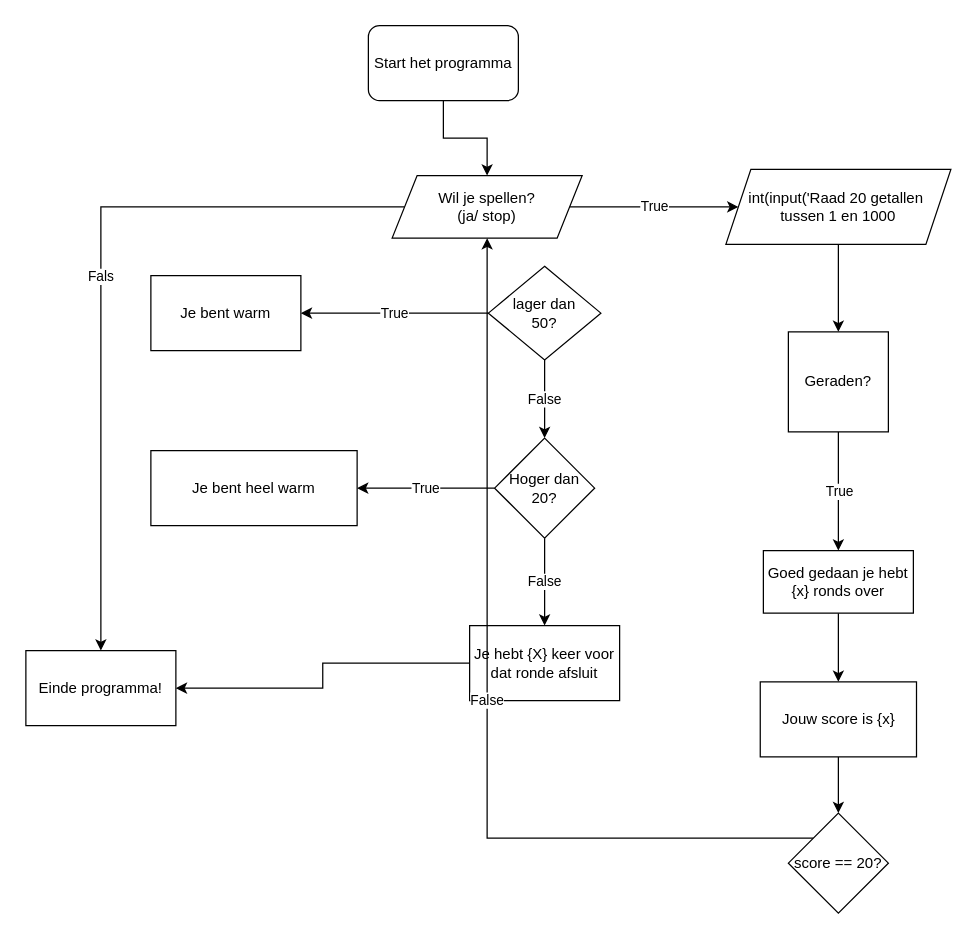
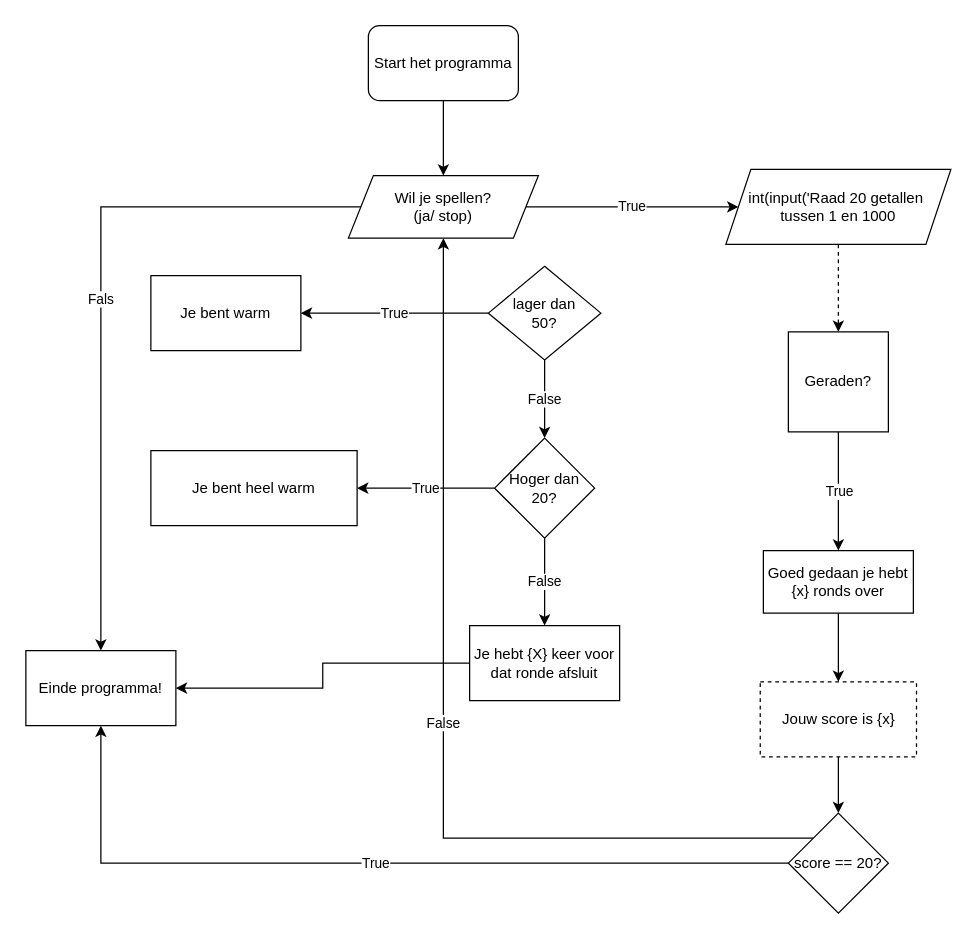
(487, 207) -> (443, 207)
(838, 283) -> (838, 283)
(838, 719) -> (838, 719)
none -> (380, 863)
